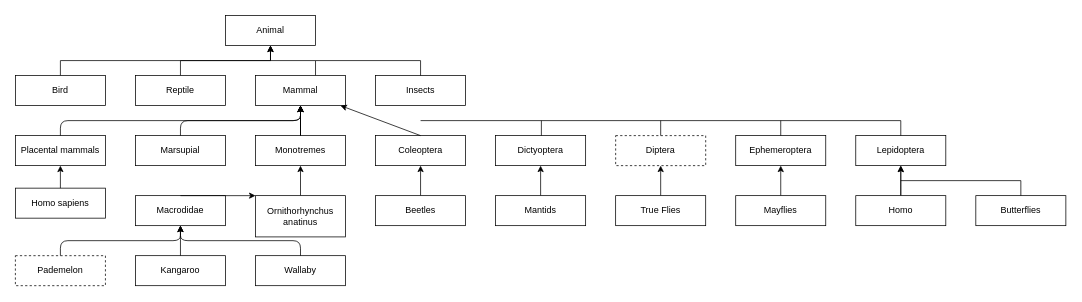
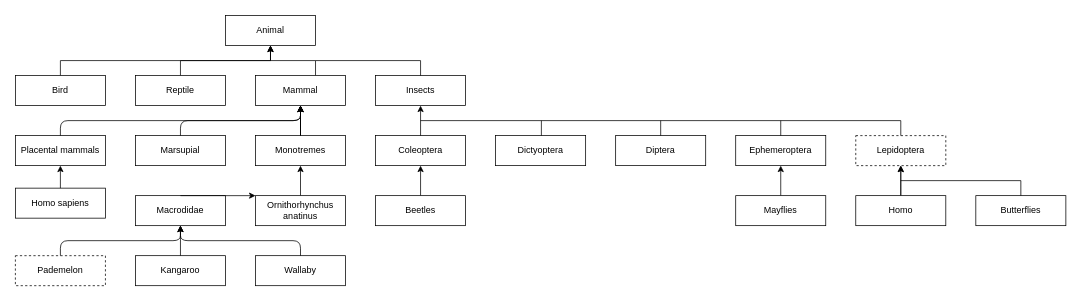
(383, 121) -> (420, 123)
(660, 150) -> (660, 150)
(900, 150) -> (900, 150)
(540, 183) -> none
(660, 183) -> none
(540, 210) -> none
(660, 210) -> none
(300, 216) -> (300, 210)
